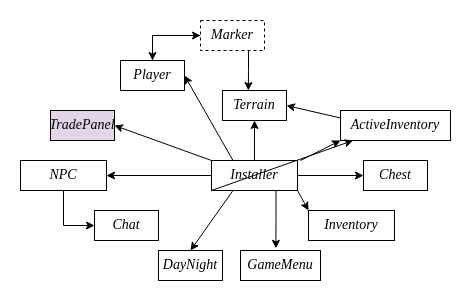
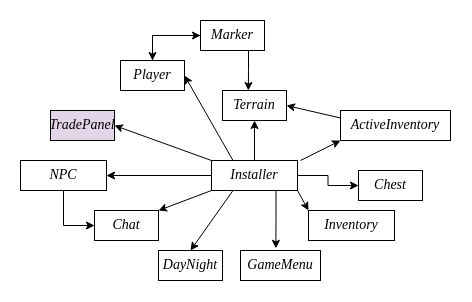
(233, 36) -> (233, 36)
(255, 175) -> (188, 199)
(396, 176) -> (391, 186)
